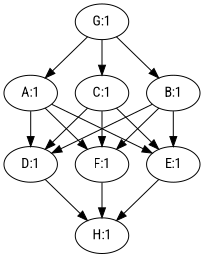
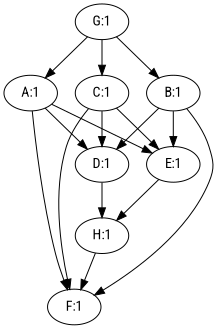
(102, 195) -> (90, 267)
